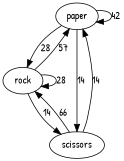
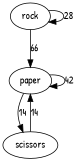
(43, 40) -> none
(63, 48) -> (34, 48)
(56, 113) -> none
(39, 114) -> none
